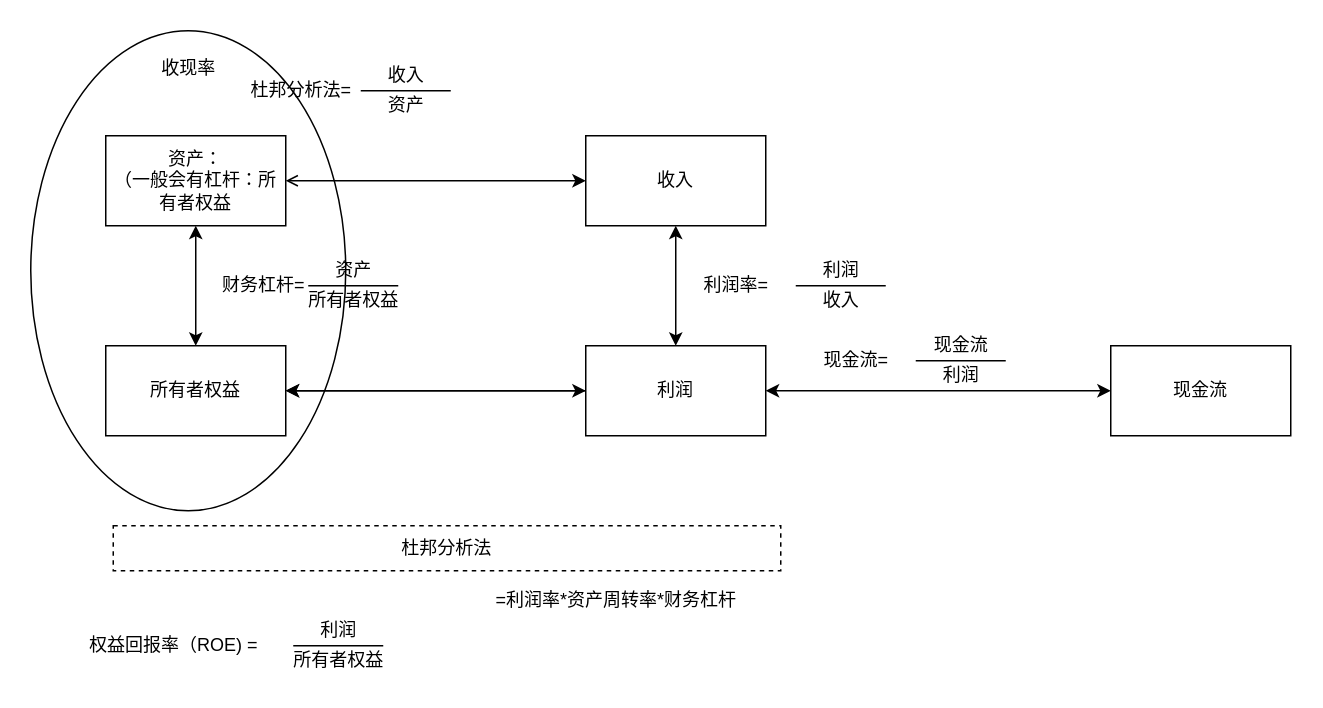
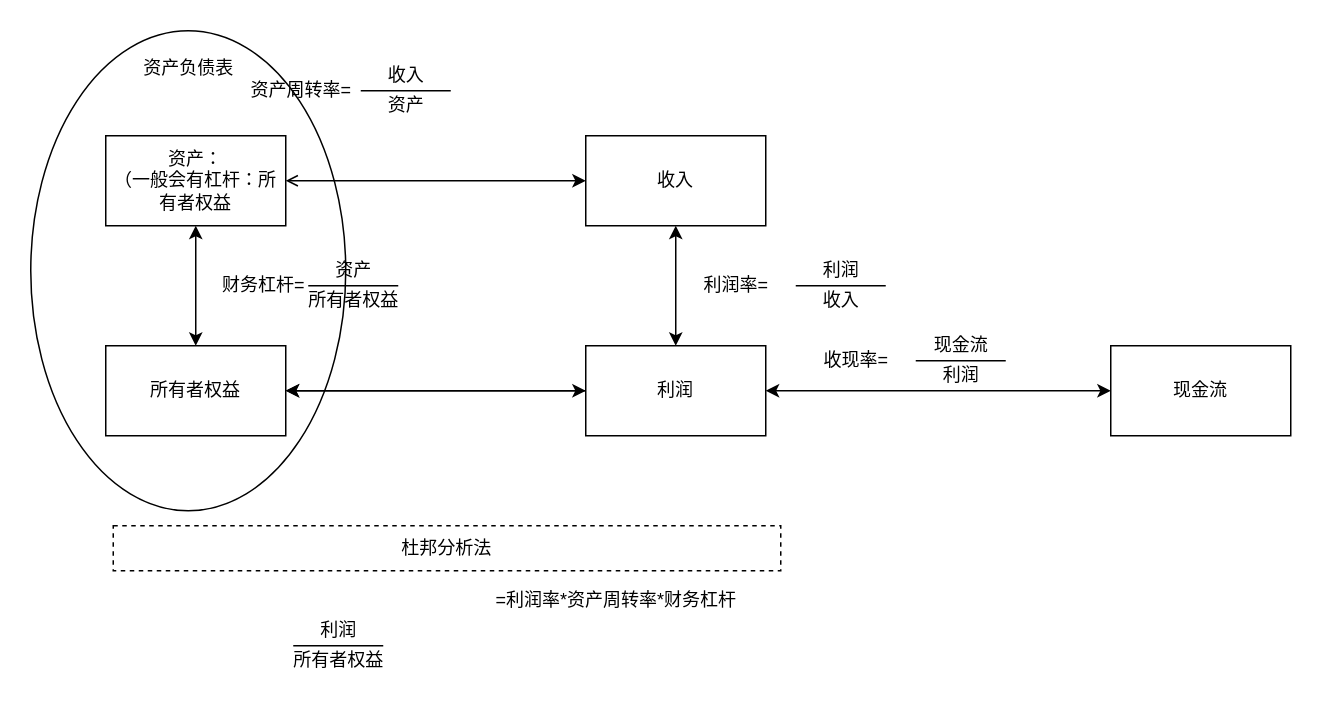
(189, 68) -> (189, 68)
(302, 91) -> (302, 91)
(857, 361) -> (857, 361)
(173, 646) -> none
